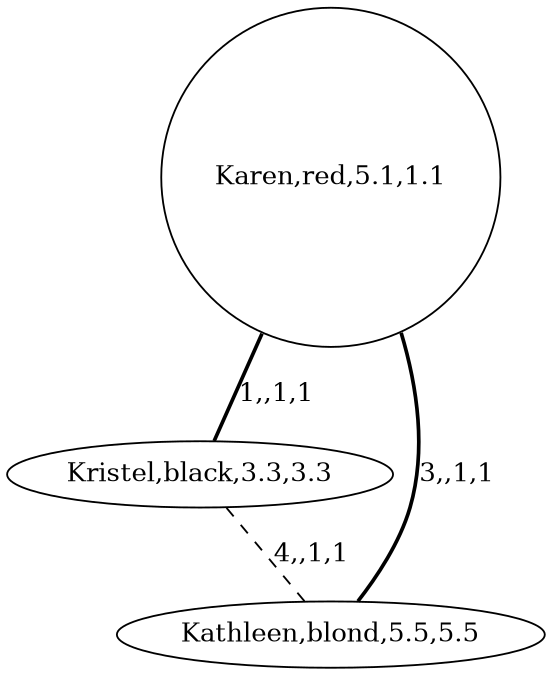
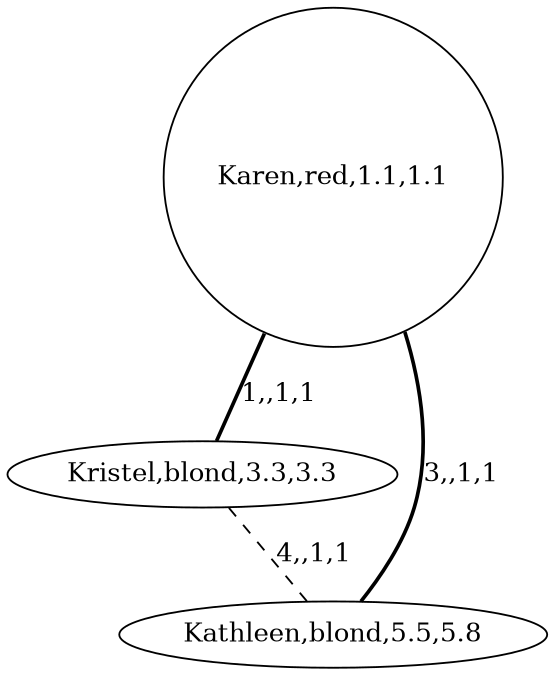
(331, 177) -> (333, 177)
(200, 474) -> (202, 474)
(331, 635) -> (333, 635)
